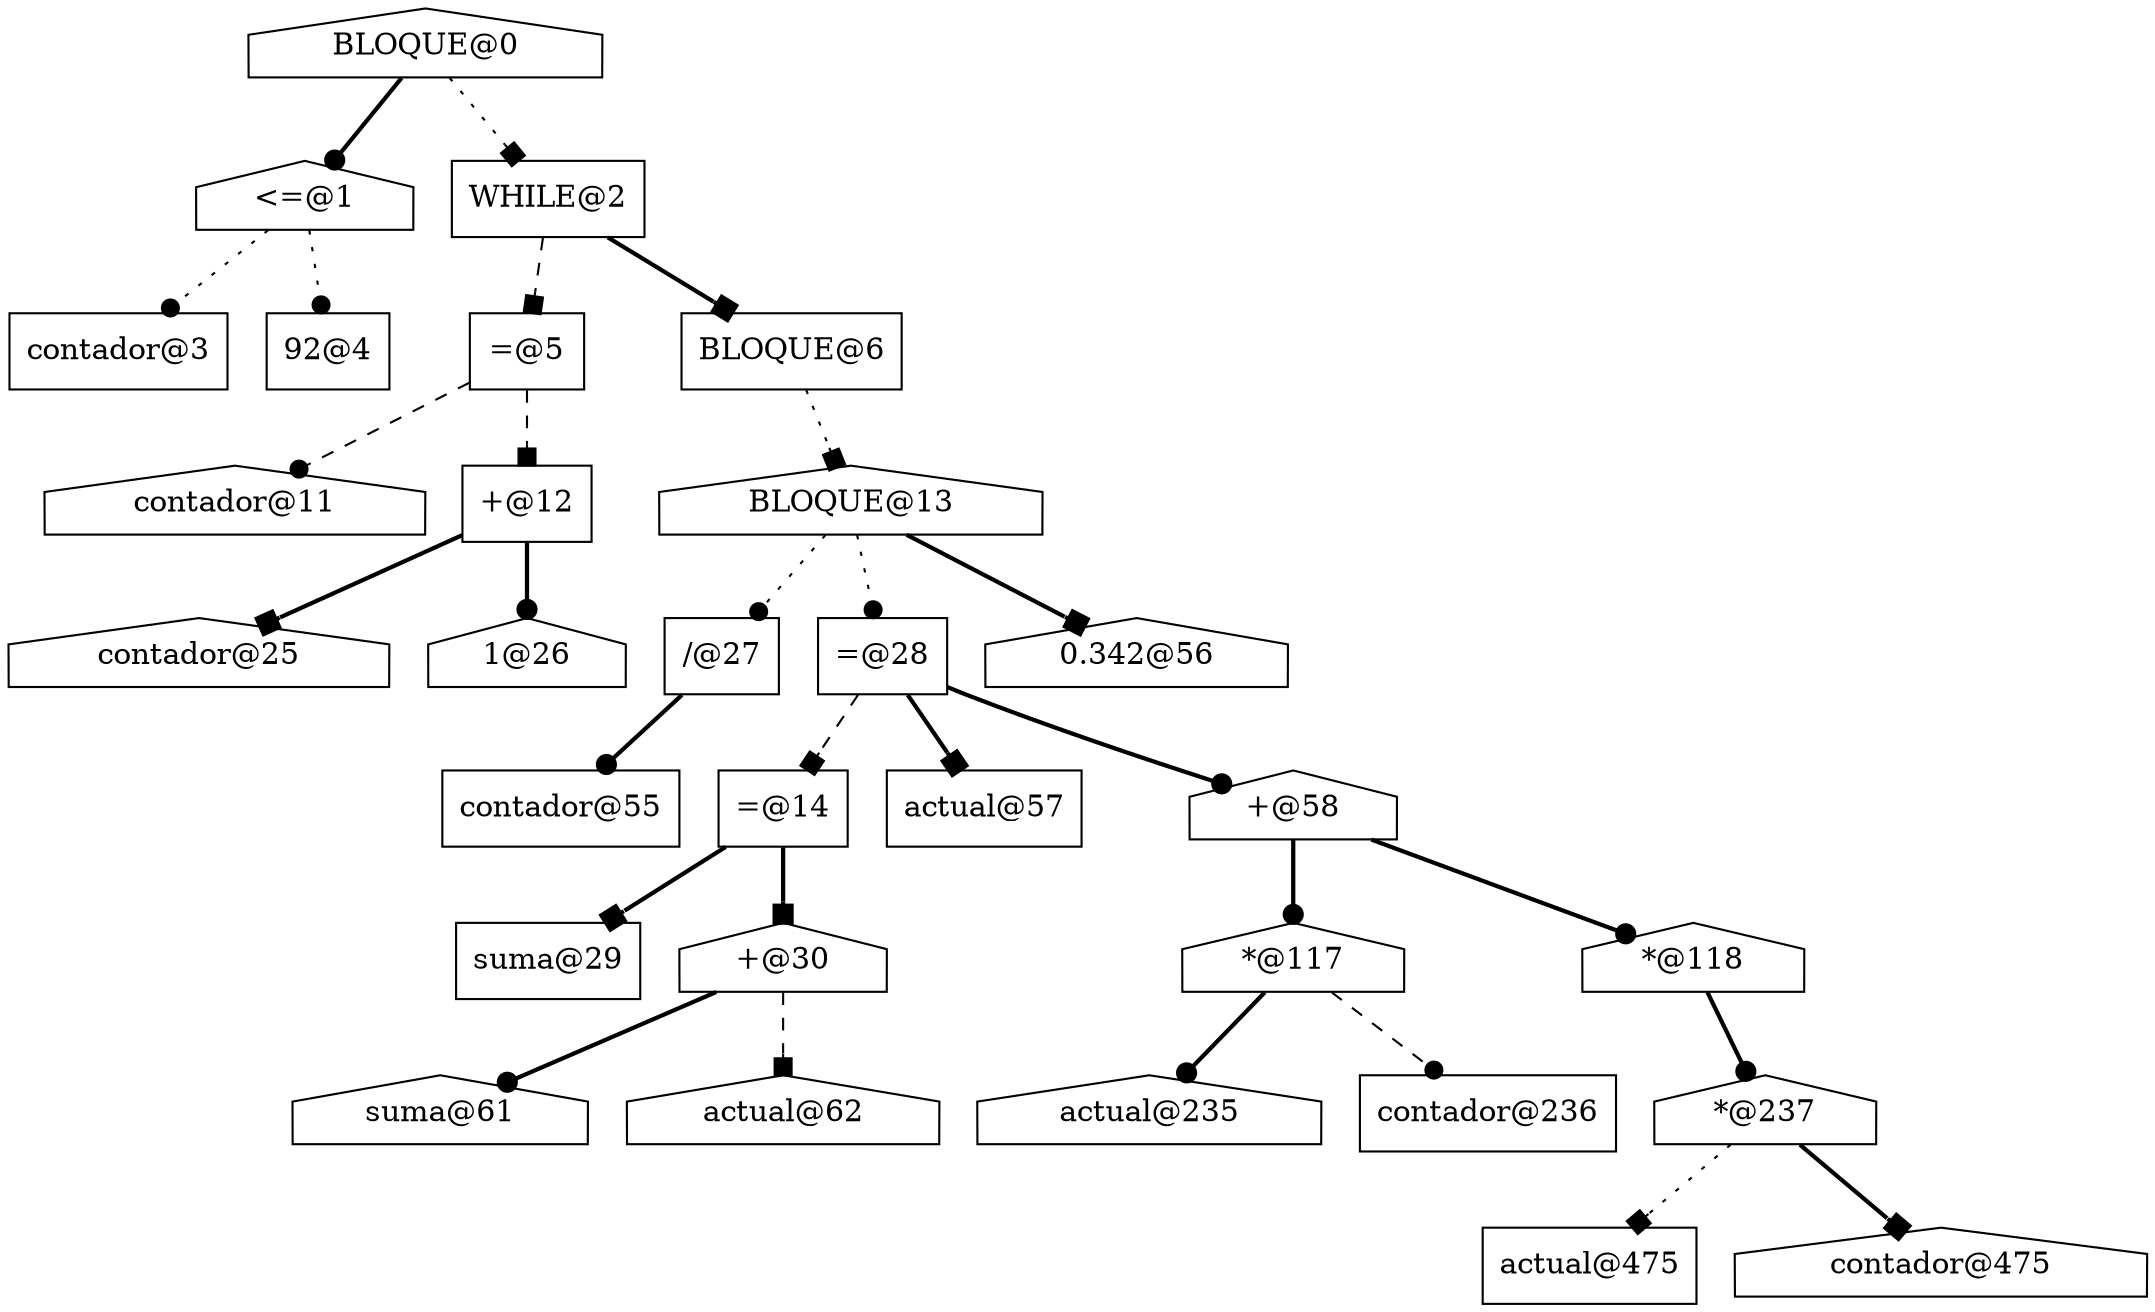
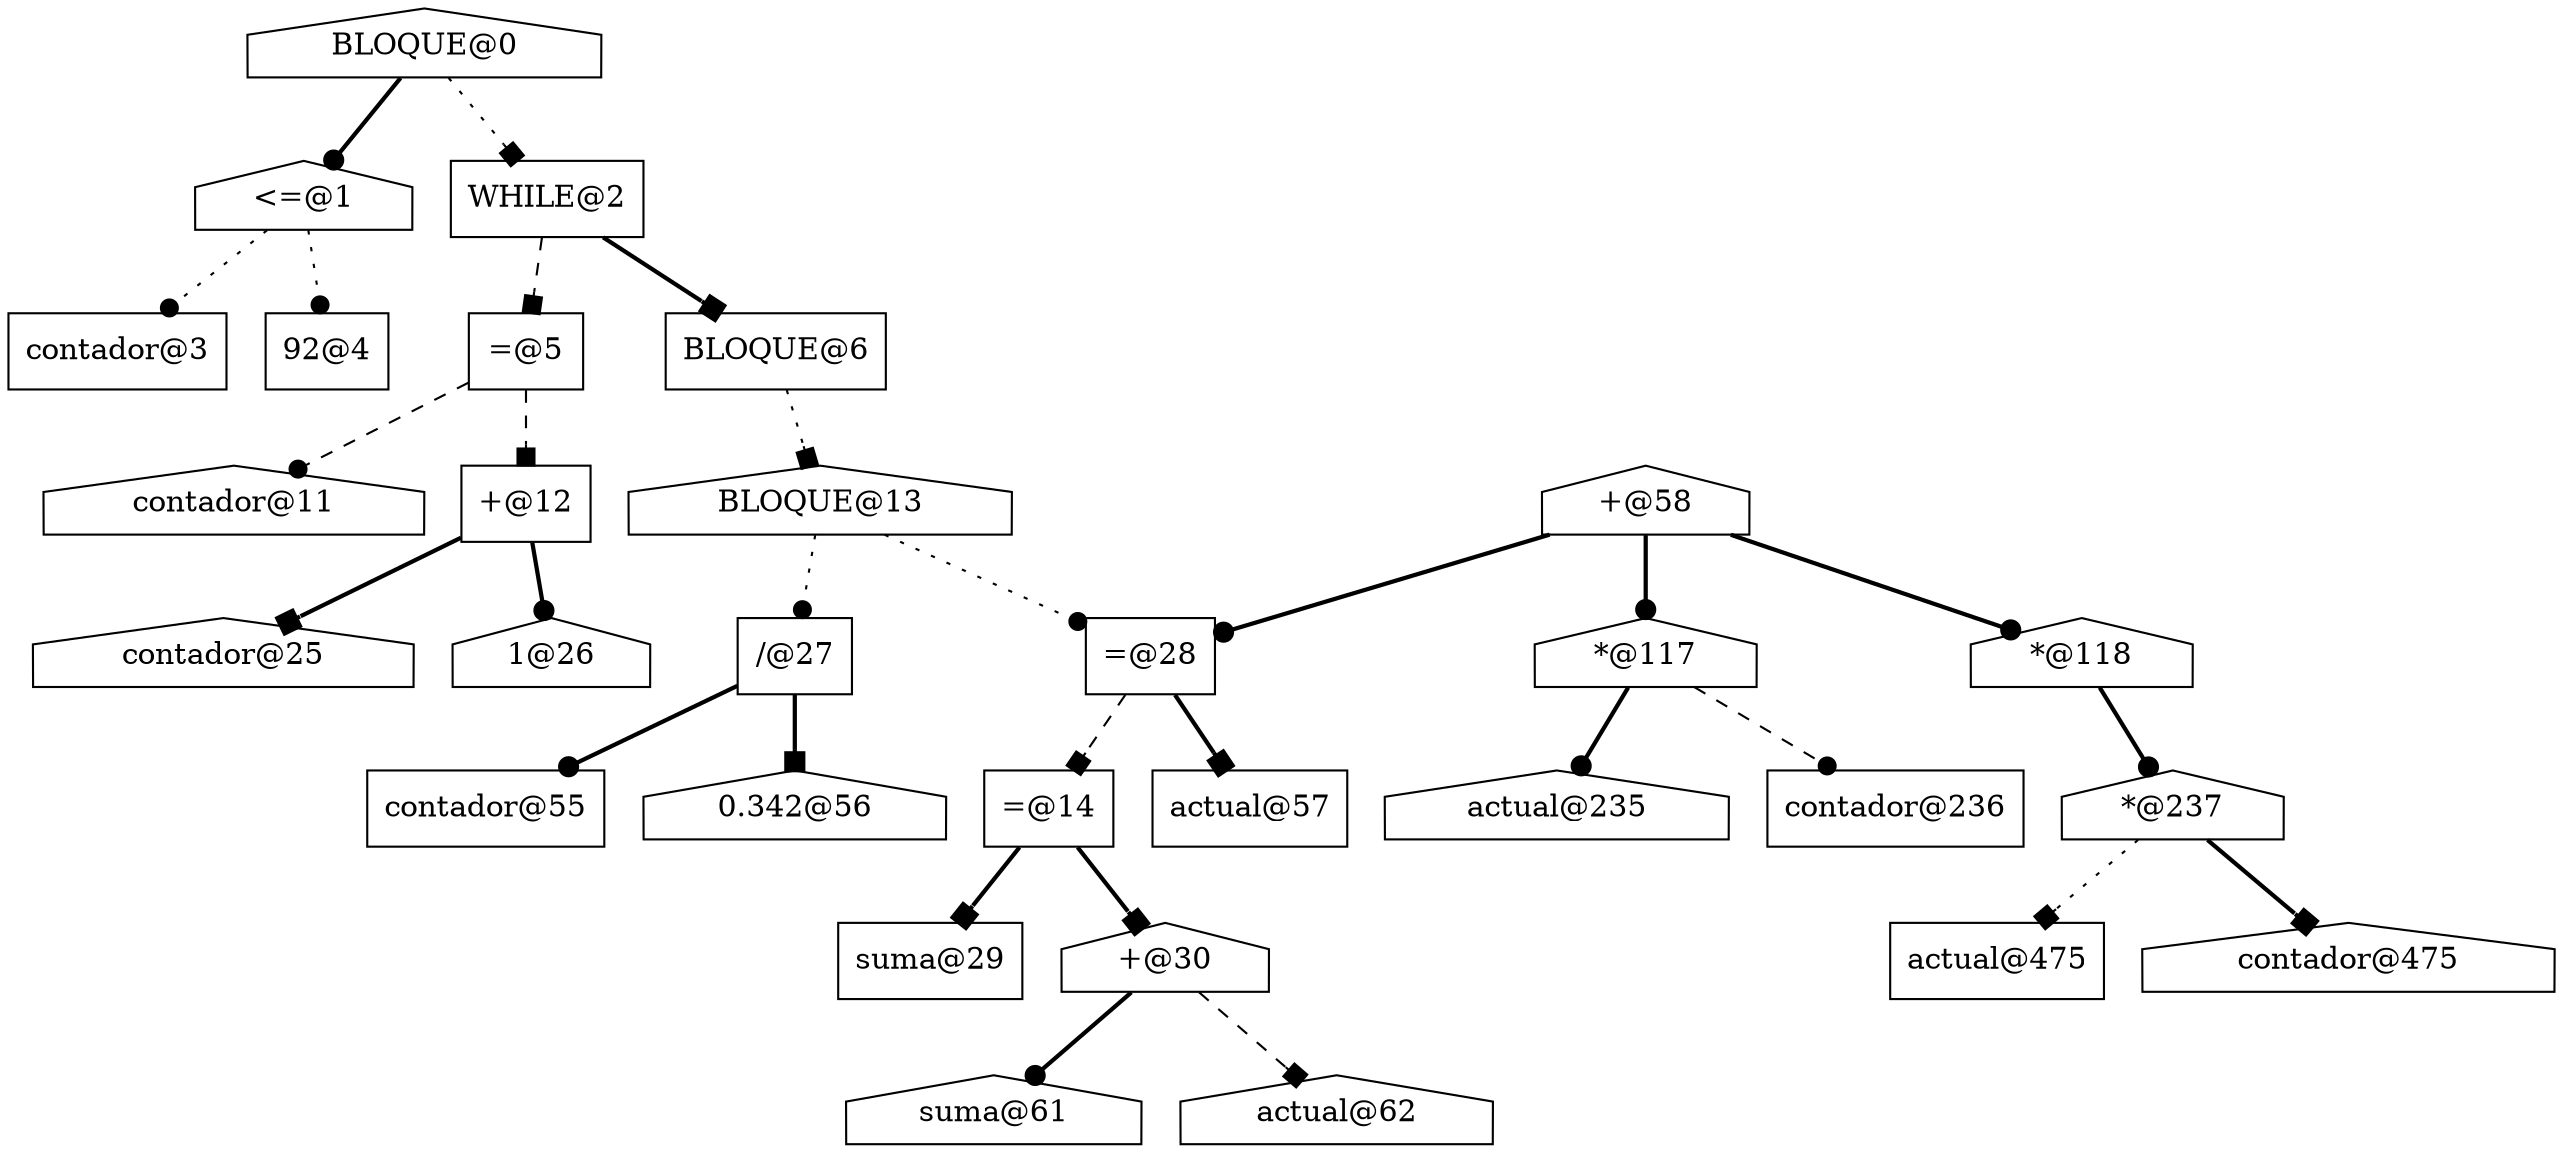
(986, 576) -> (795, 722)
(1080, 736) -> (1391, 582)
